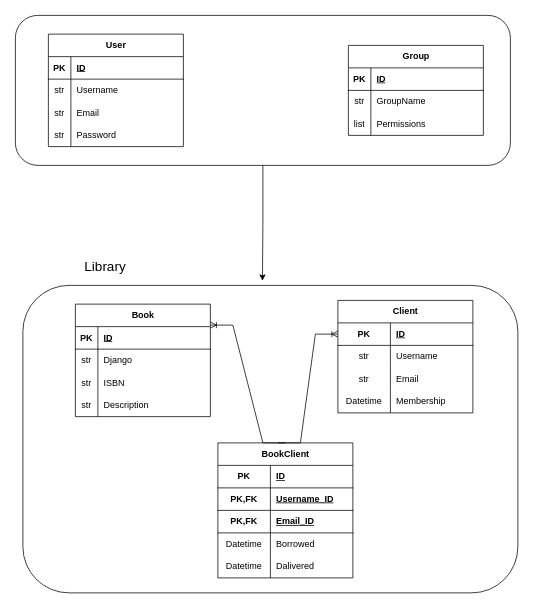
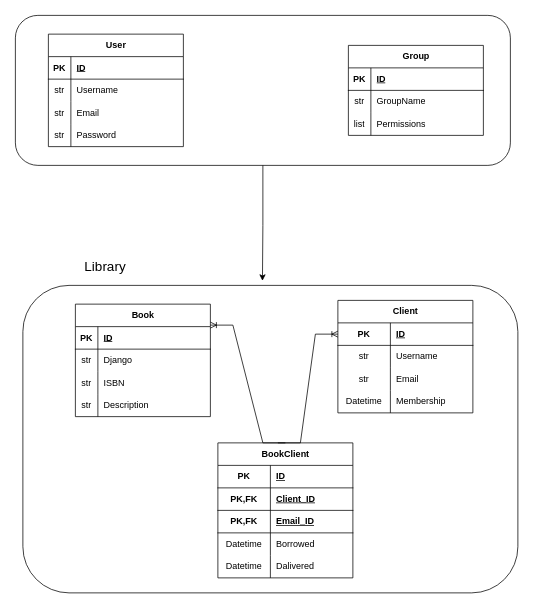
(304, 499) -> (297, 499)
